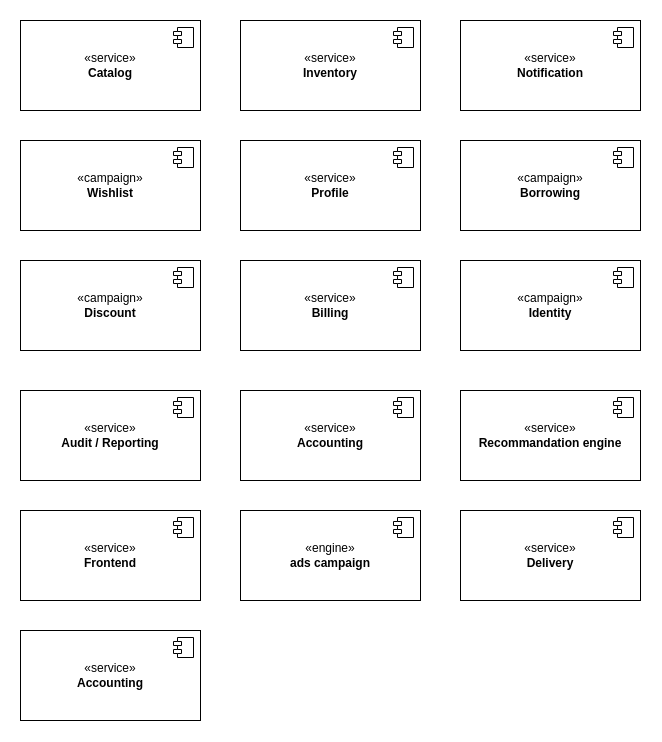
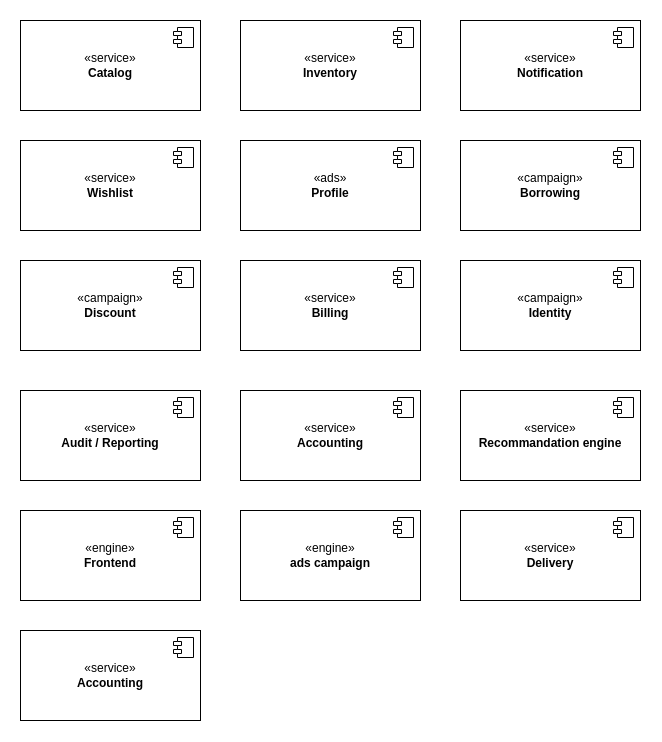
(111, 186) -> (111, 186)
(331, 186) -> (331, 186)
(111, 556) -> (111, 556)
